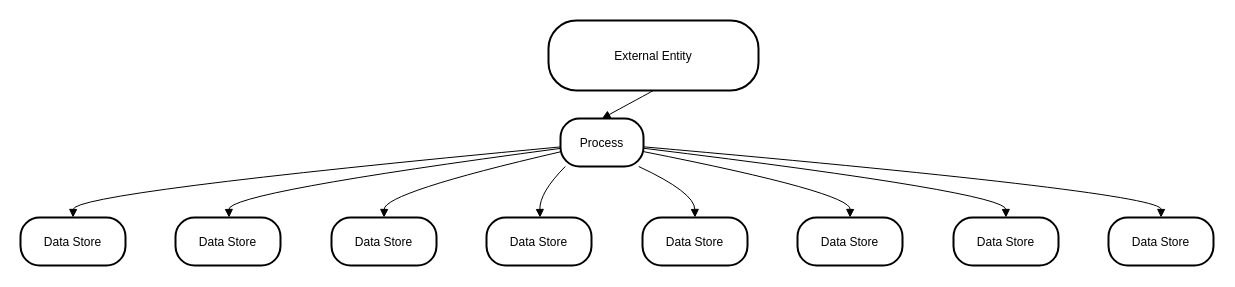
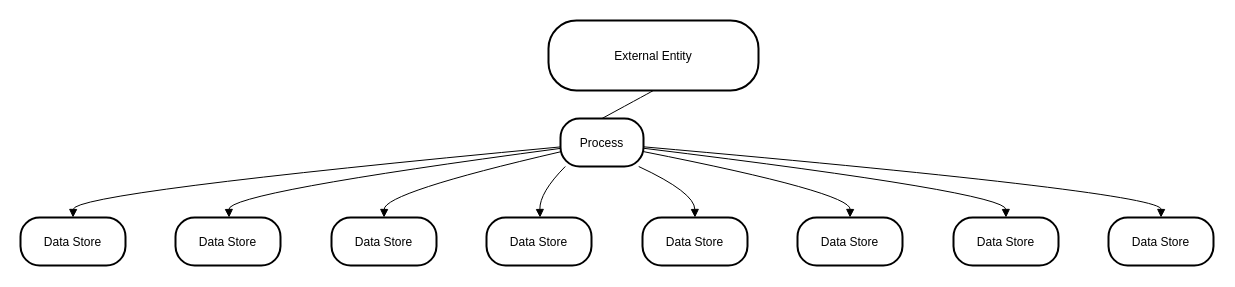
(610, 114) -> (606, 116)
